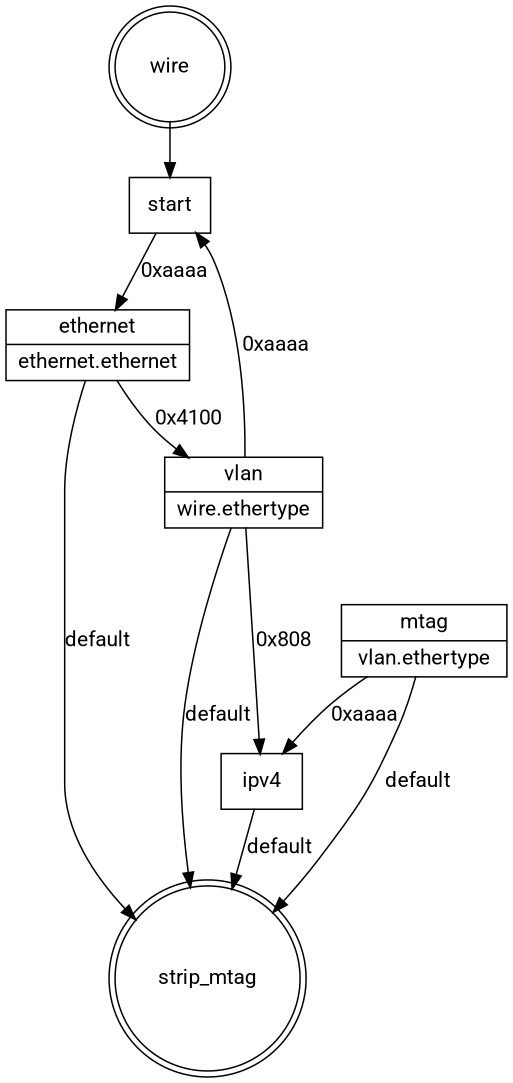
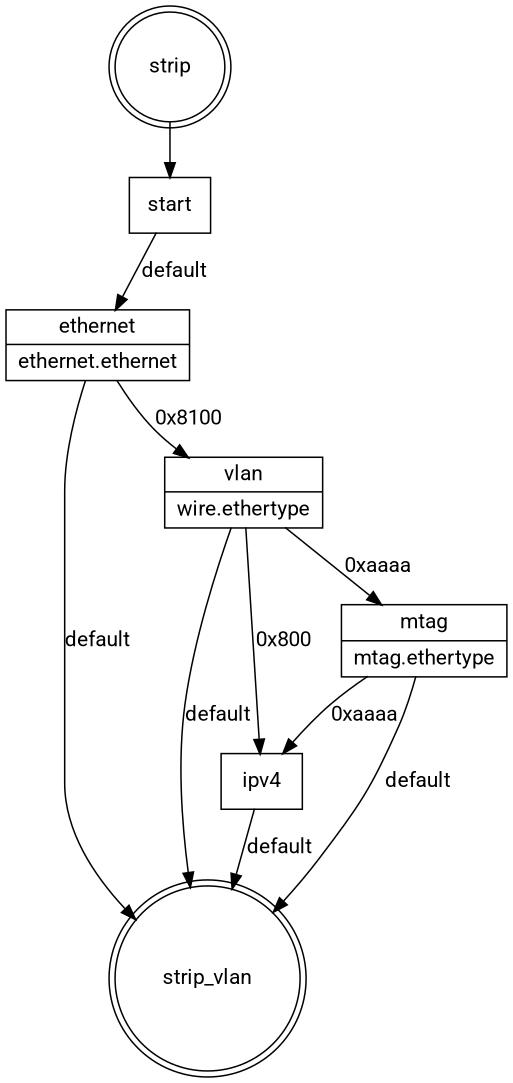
(170, 67) -> (170, 67)
(174, 272) -> (174, 272)
(238, 349) -> (327, 561)
(189, 419) -> (189, 419)
(284, 641) -> (284, 641)
(424, 658) -> (424, 658)
(208, 978) -> (208, 978)
